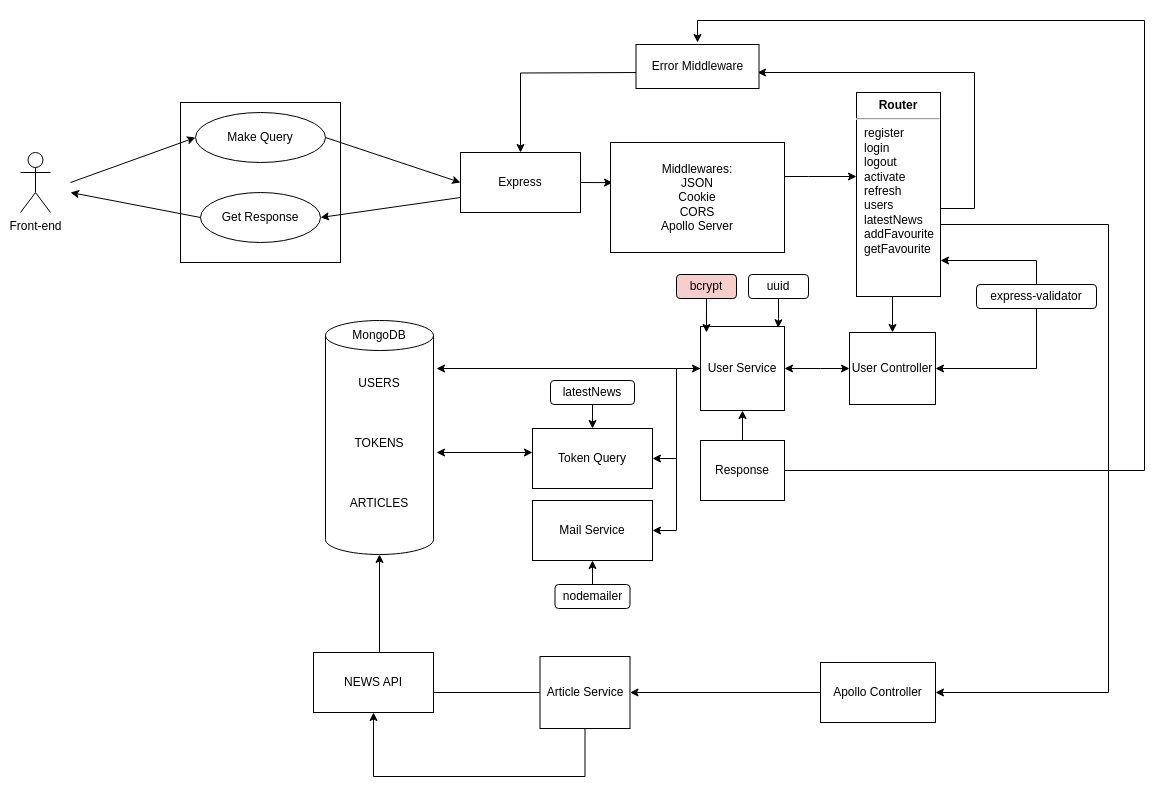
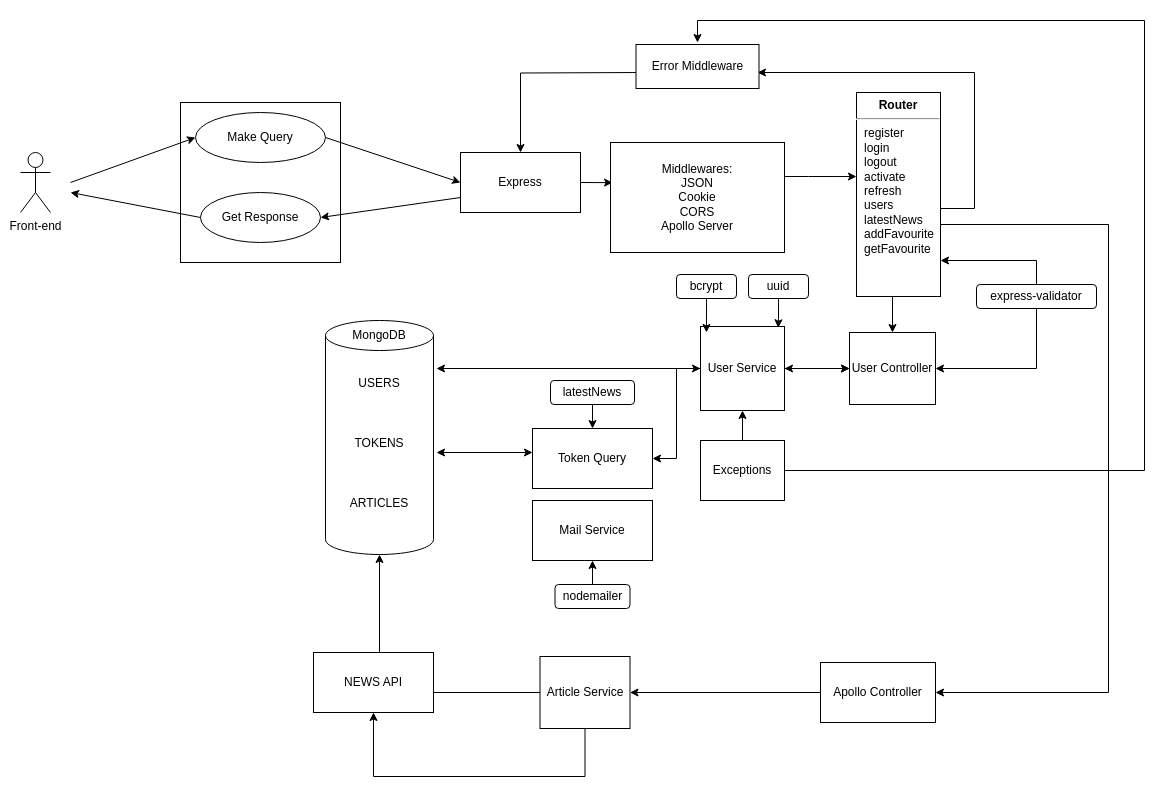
(707, 287) -> (707, 287)
(743, 471) -> (743, 471)
(677, 504) -> (786, 369)
